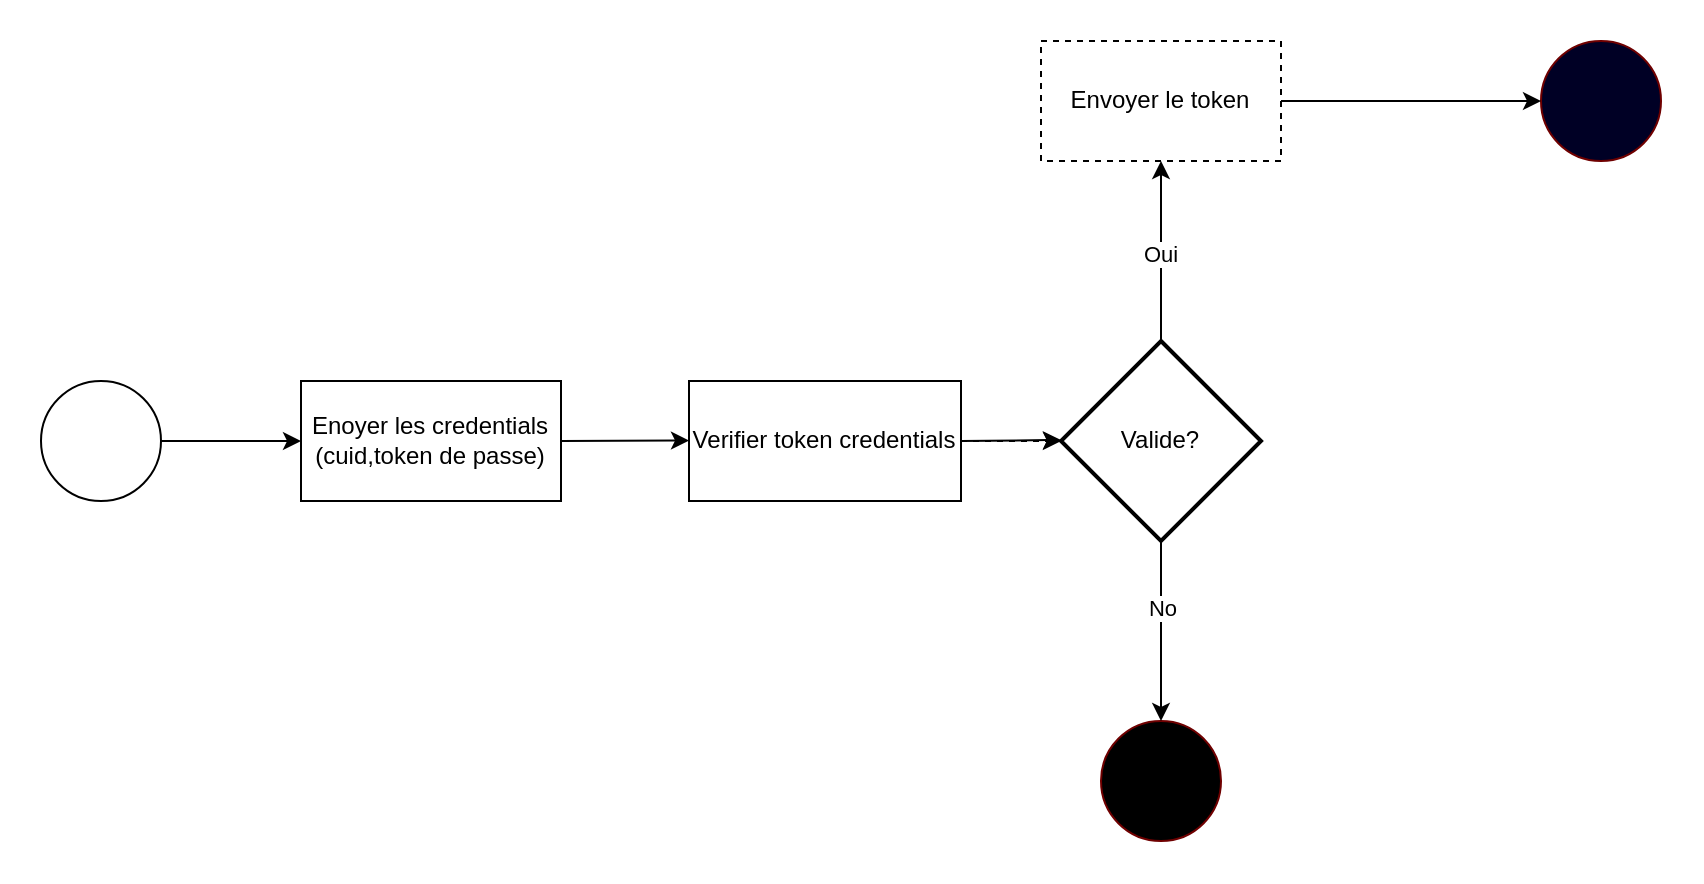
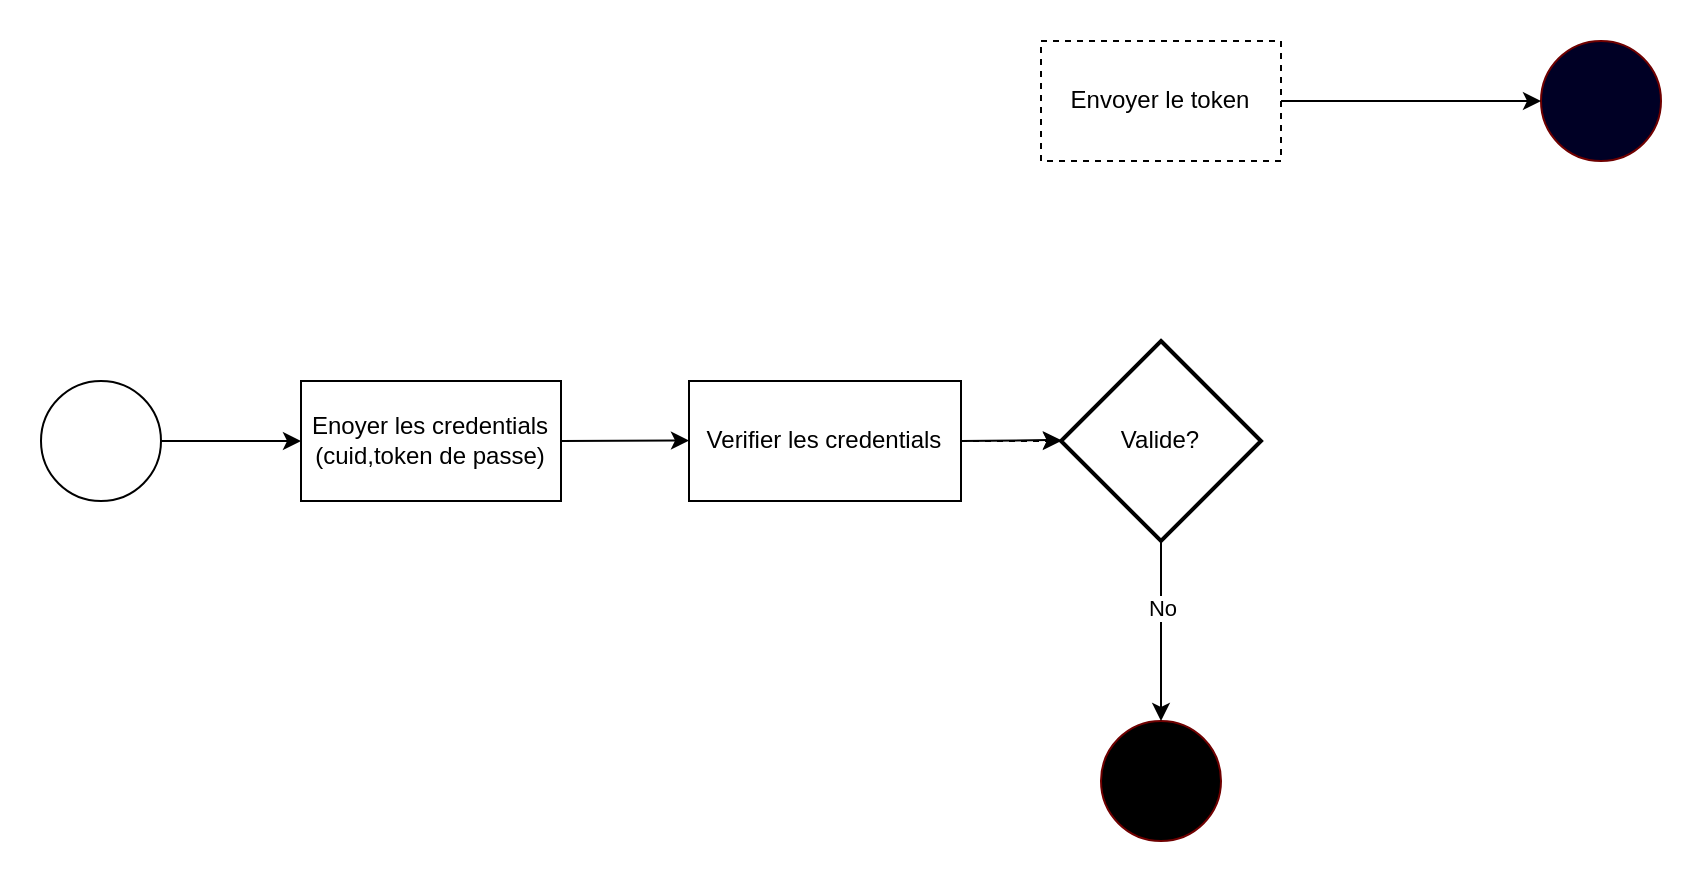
(1161, 257) -> none
(825, 441) -> (825, 441)
